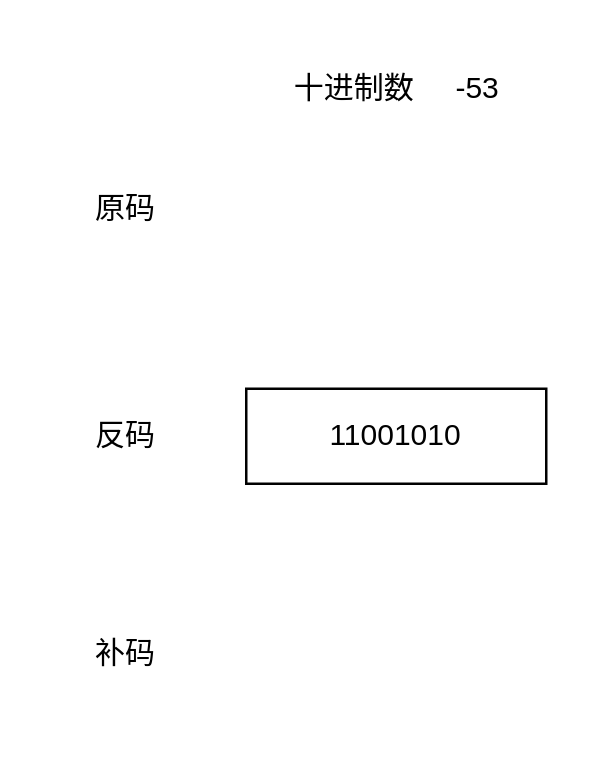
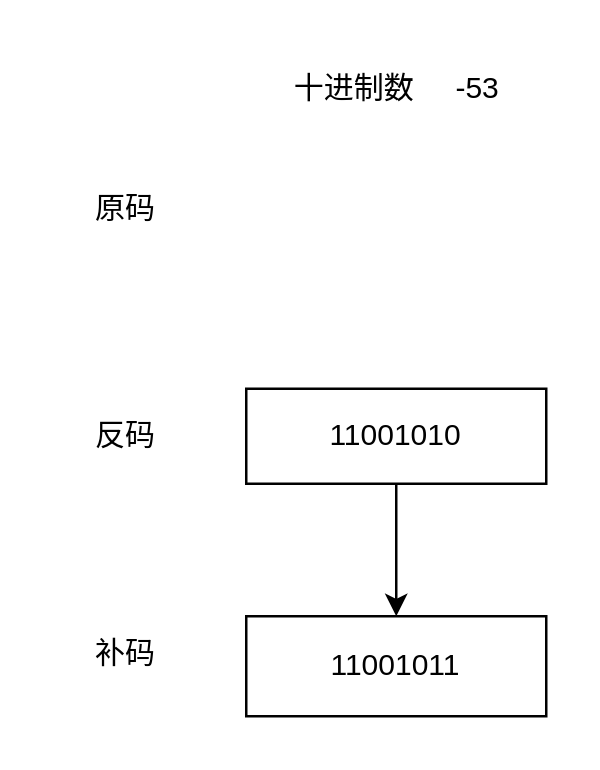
none -> (396, 542)
none -> (396, 666)
